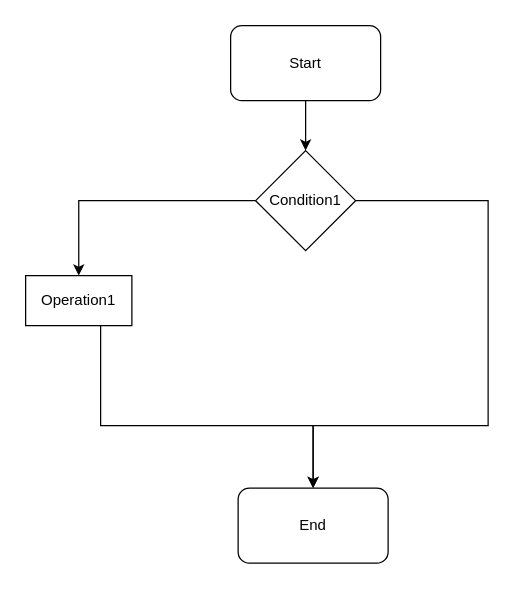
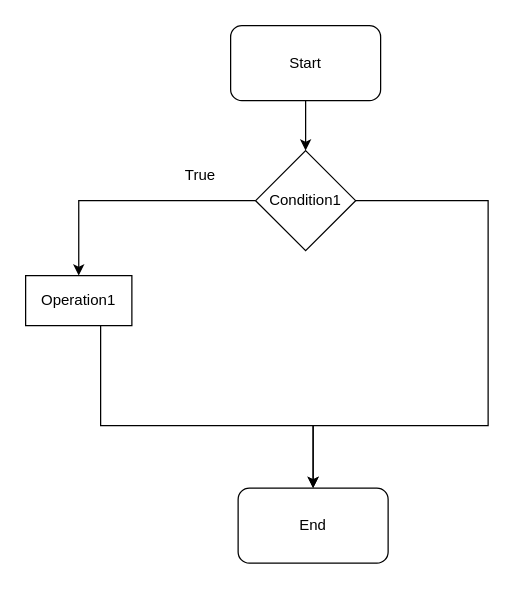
none -> (201, 176)
